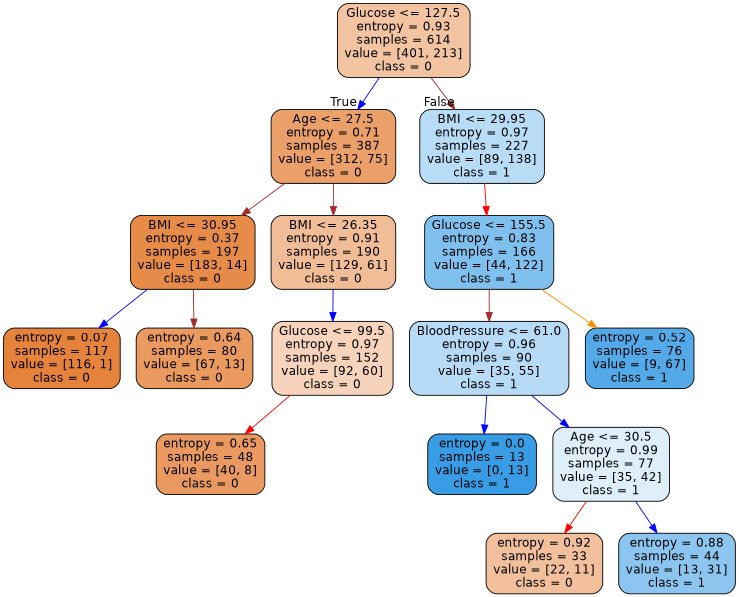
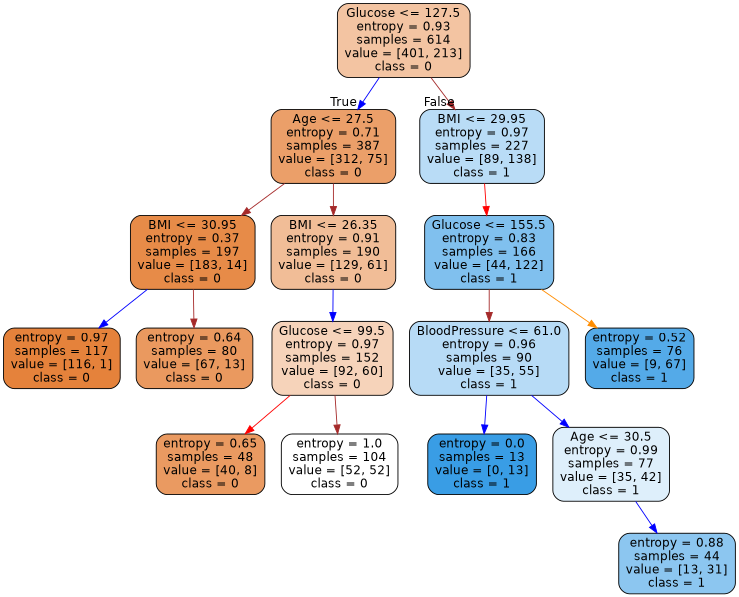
(62, 358) -> (62, 358)
none -> (340, 464)
(544, 564) -> none
